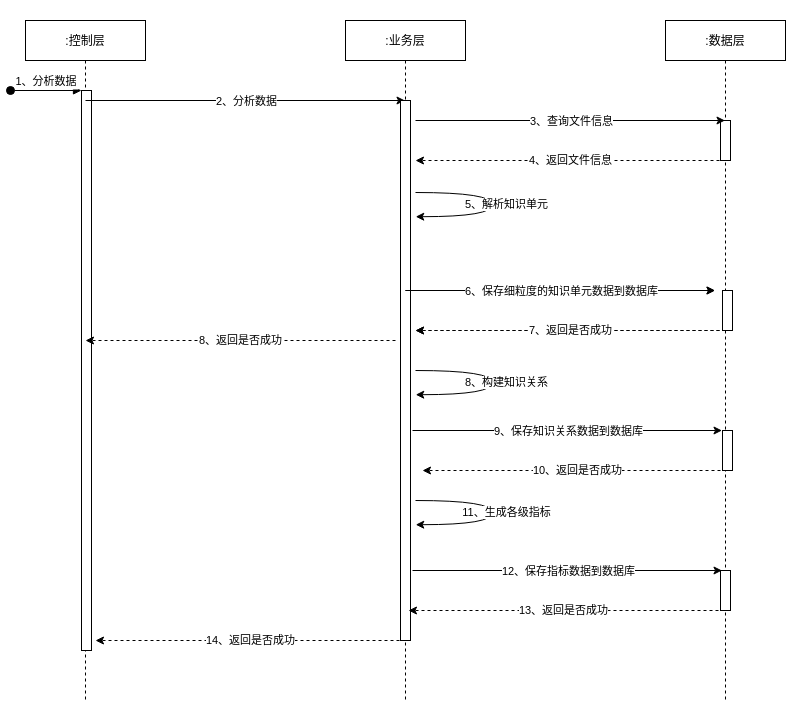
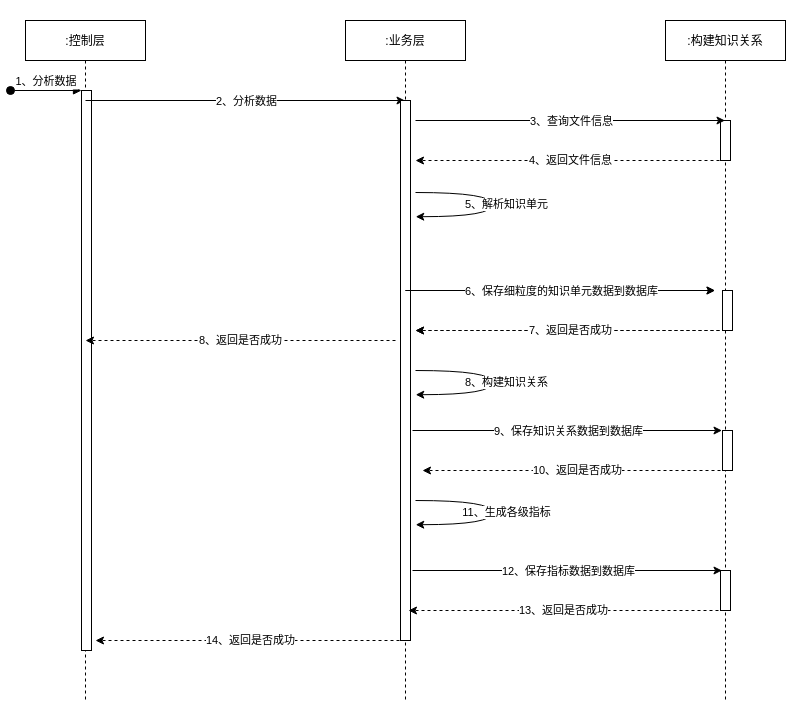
(725, 41) -> (725, 41)
